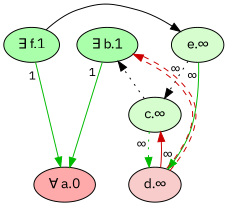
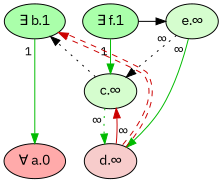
(47, 110) -> (111, 49)
